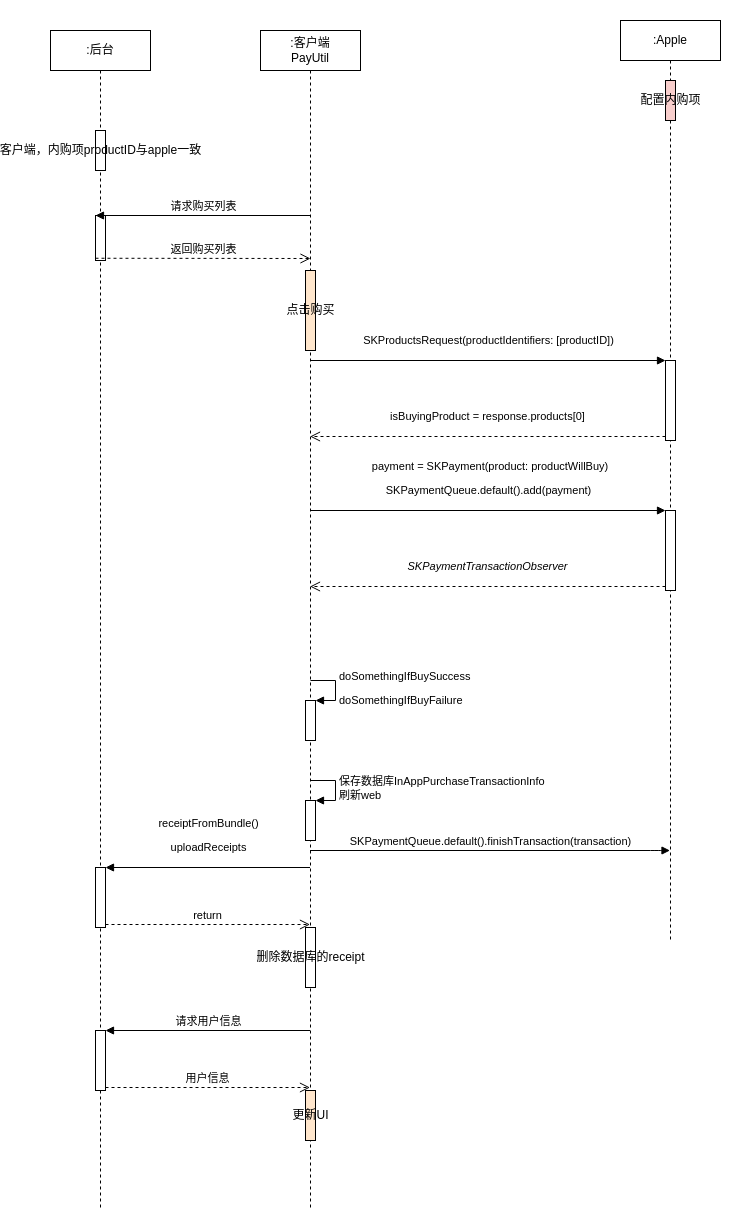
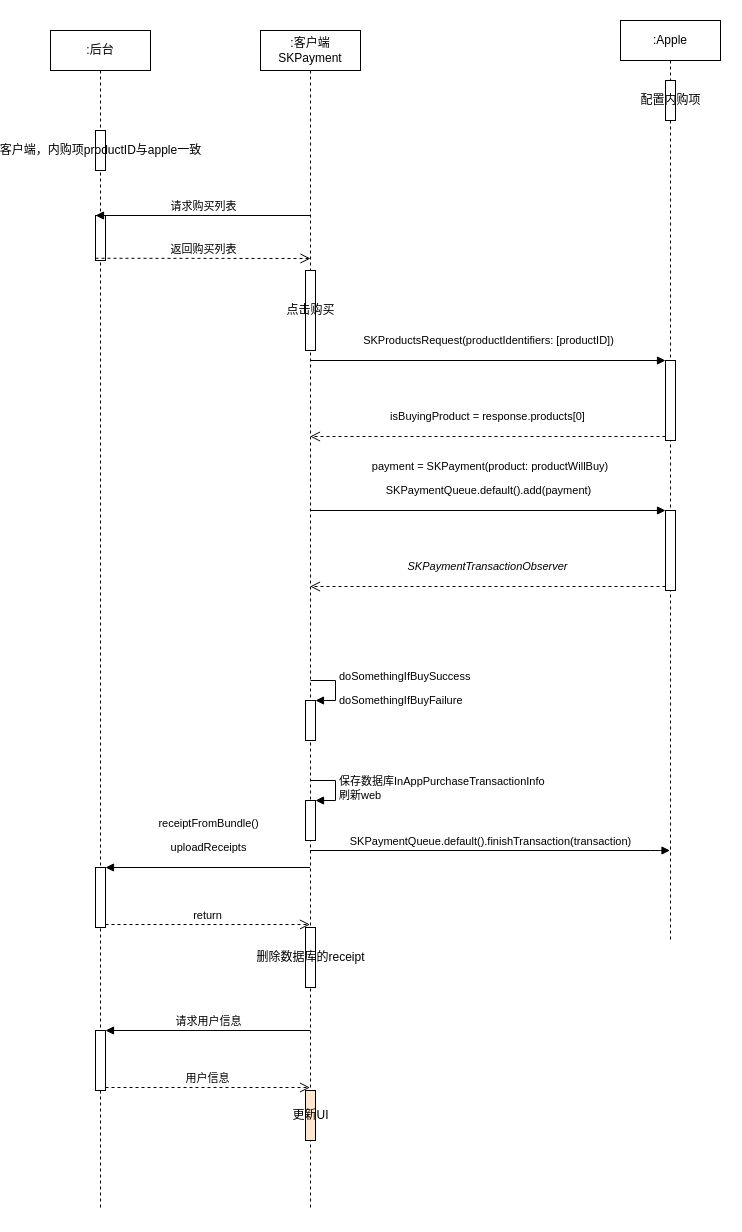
(311, 51) -> (311, 51)
(671, 101) -> (671, 101)
(311, 311) -> (311, 311)
